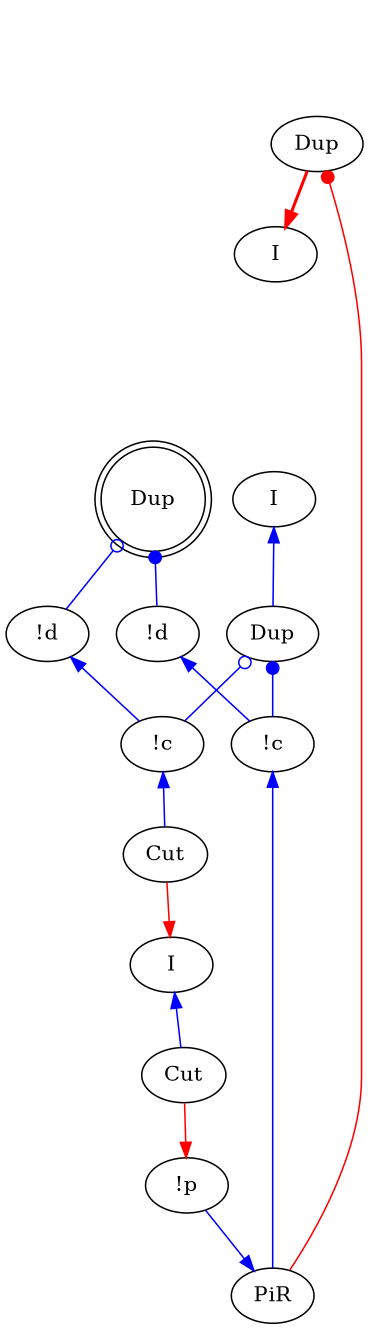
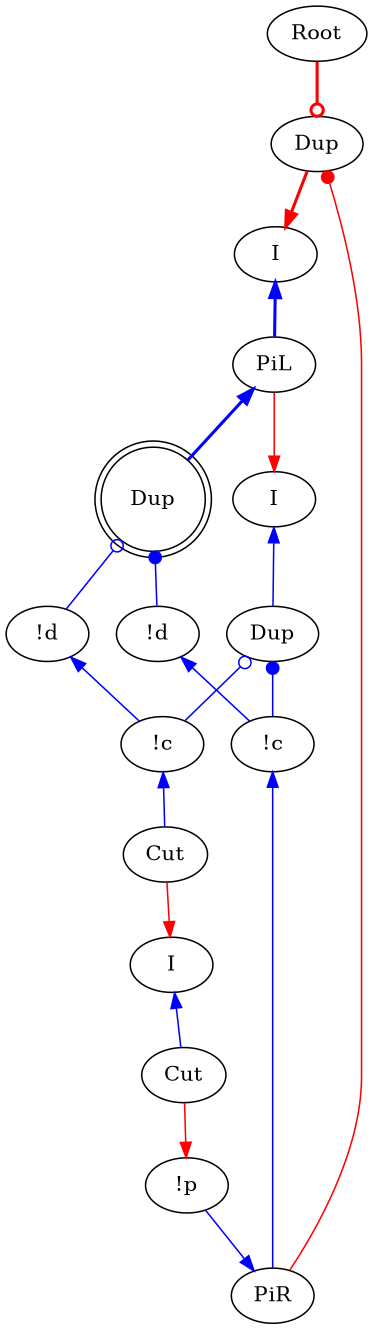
none -> (317, 34)
none -> (274, 365)
